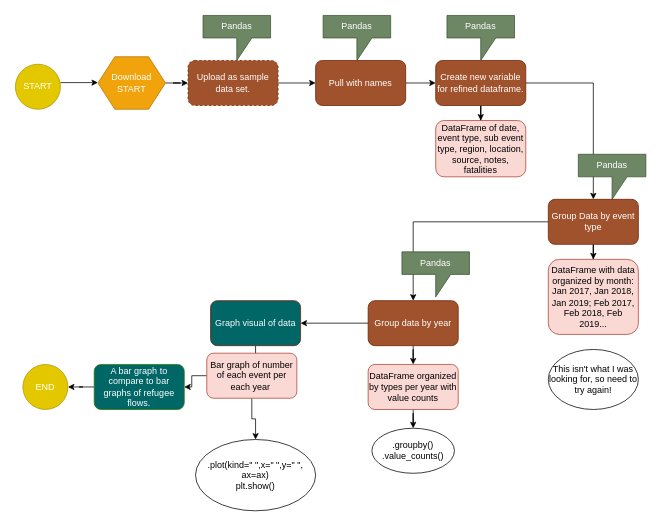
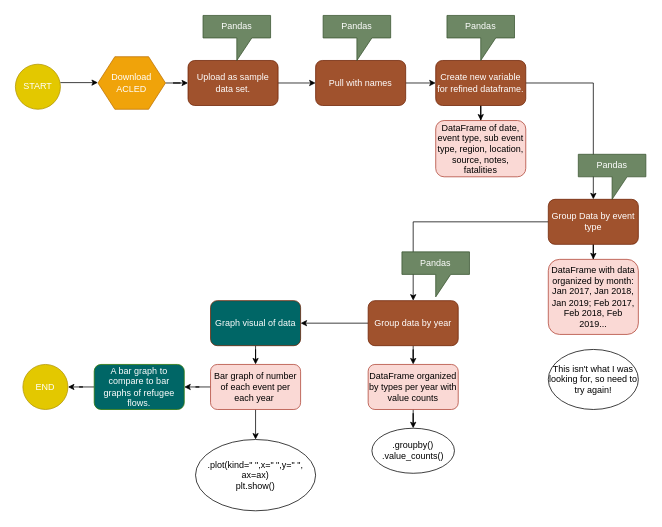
(132, 83) -> (132, 83)
(233, 83) -> (233, 83)
(252, 375) -> (255, 387)
